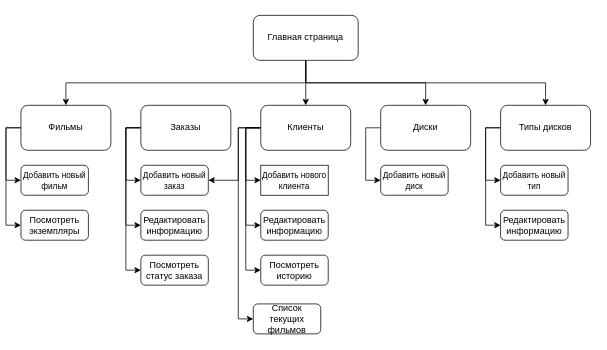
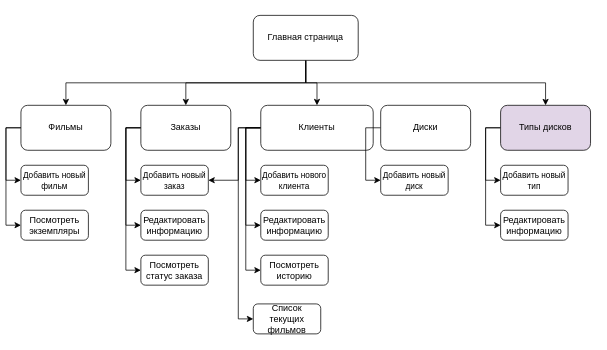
(426, 92) -> (186, 99)
(306, 128) -> (317, 128)
(546, 128) -> (546, 128)
(294, 180) -> (294, 180)
